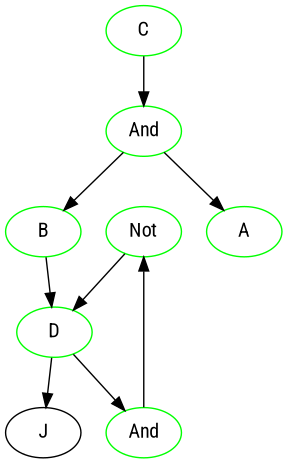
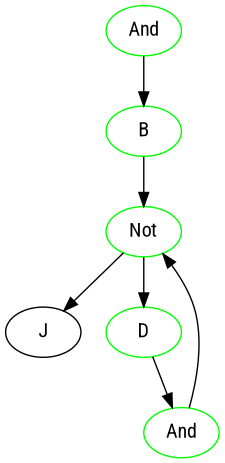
(144, 31) -> none
(244, 232) -> none
(48, 275) -> (144, 175)
(50, 376) -> (99, 277)
